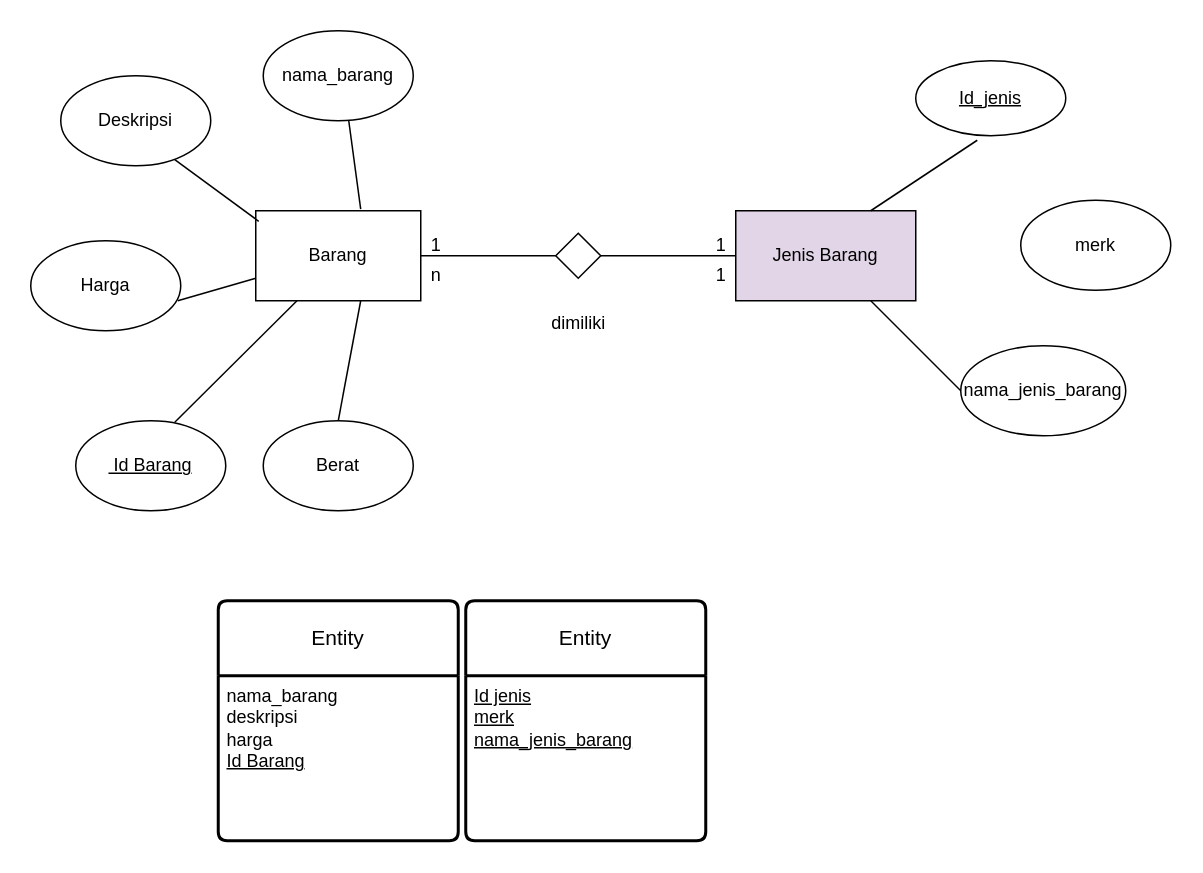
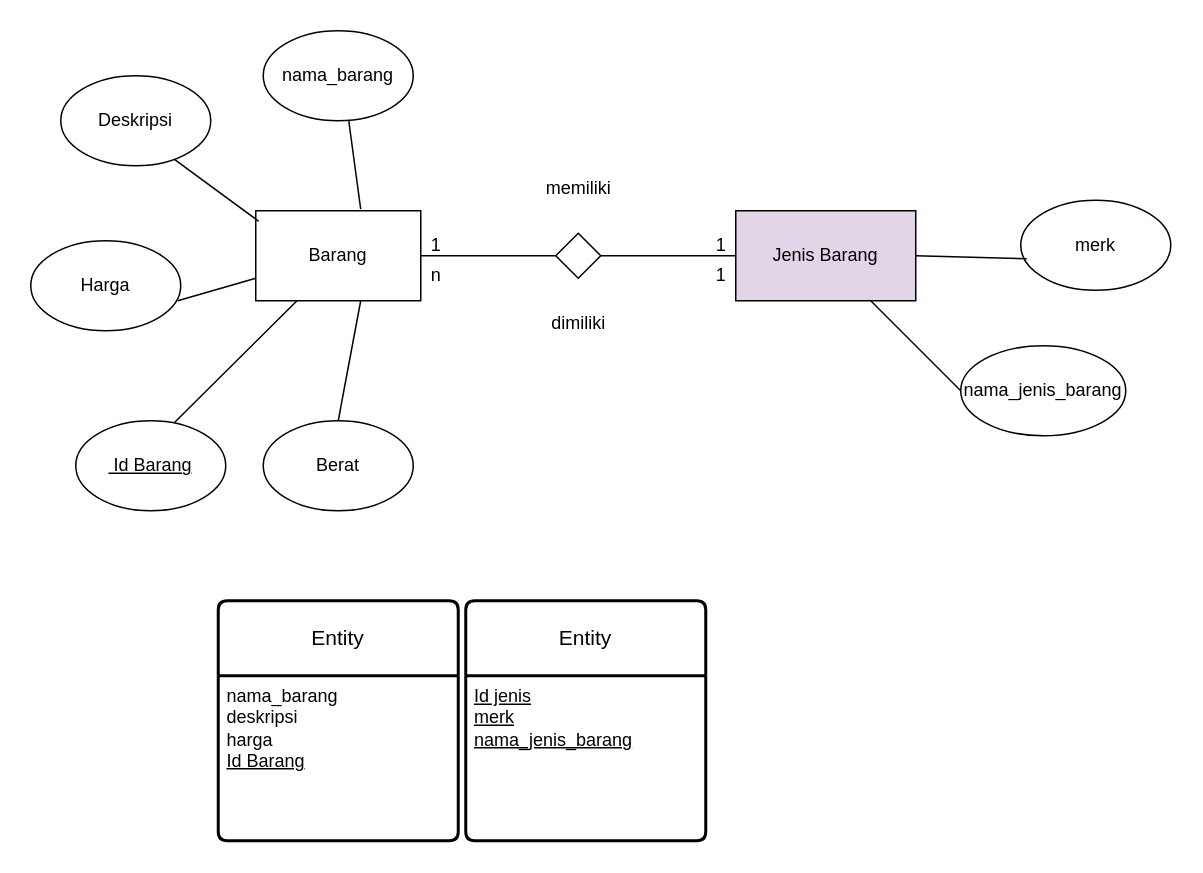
(991, 98) -> none
(924, 176) -> none
none -> (578, 188)
none -> (971, 257)
